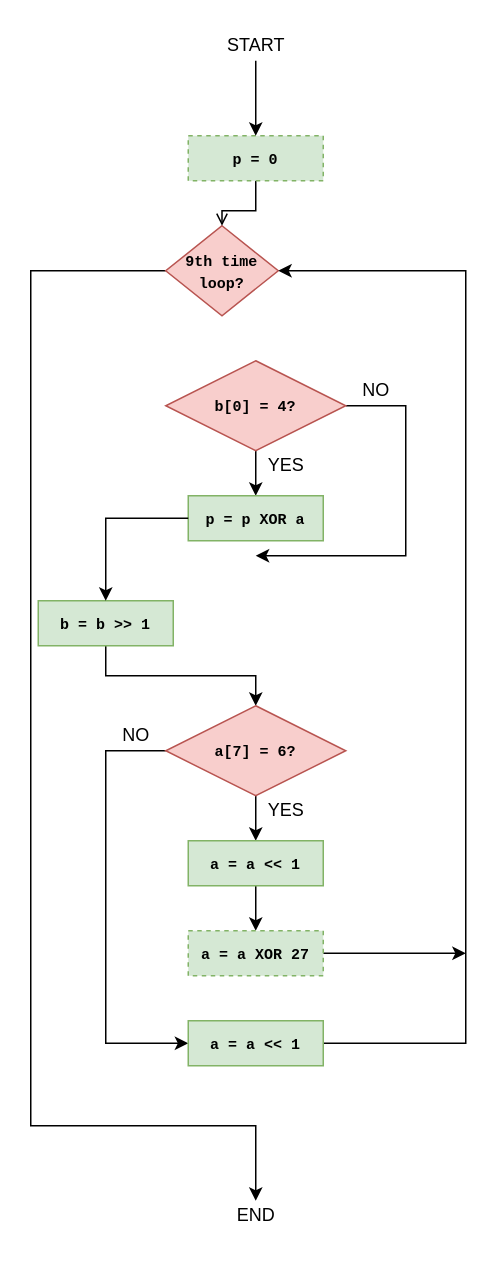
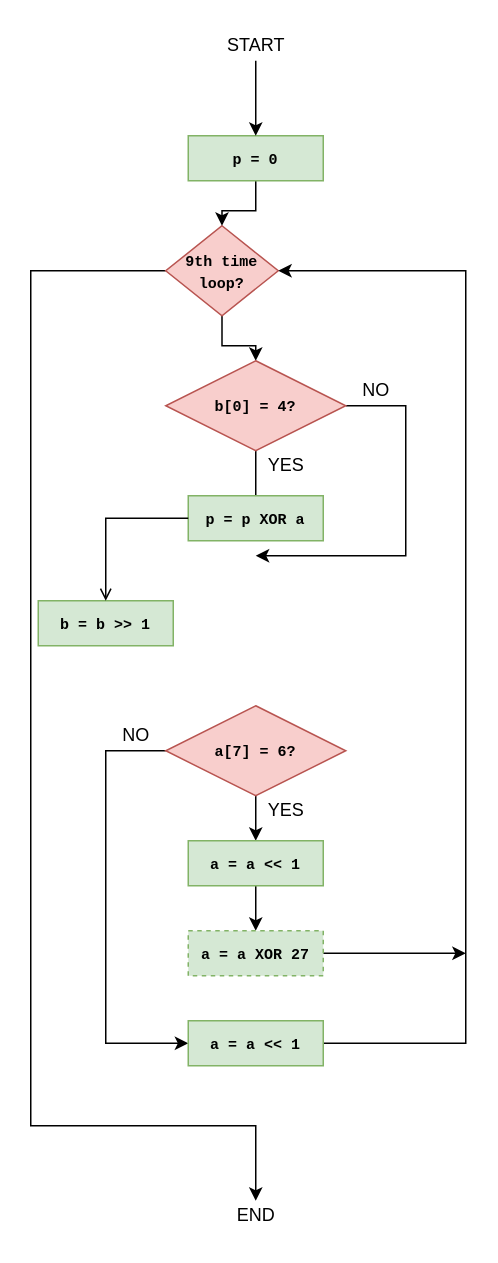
(256, 158) -> (256, 158)
(222, 212) -> (225, 211)
none -> (226, 346)
(256, 484) -> (256, 488)
(106, 589) -> (106, 591)
(176, 676) -> none
